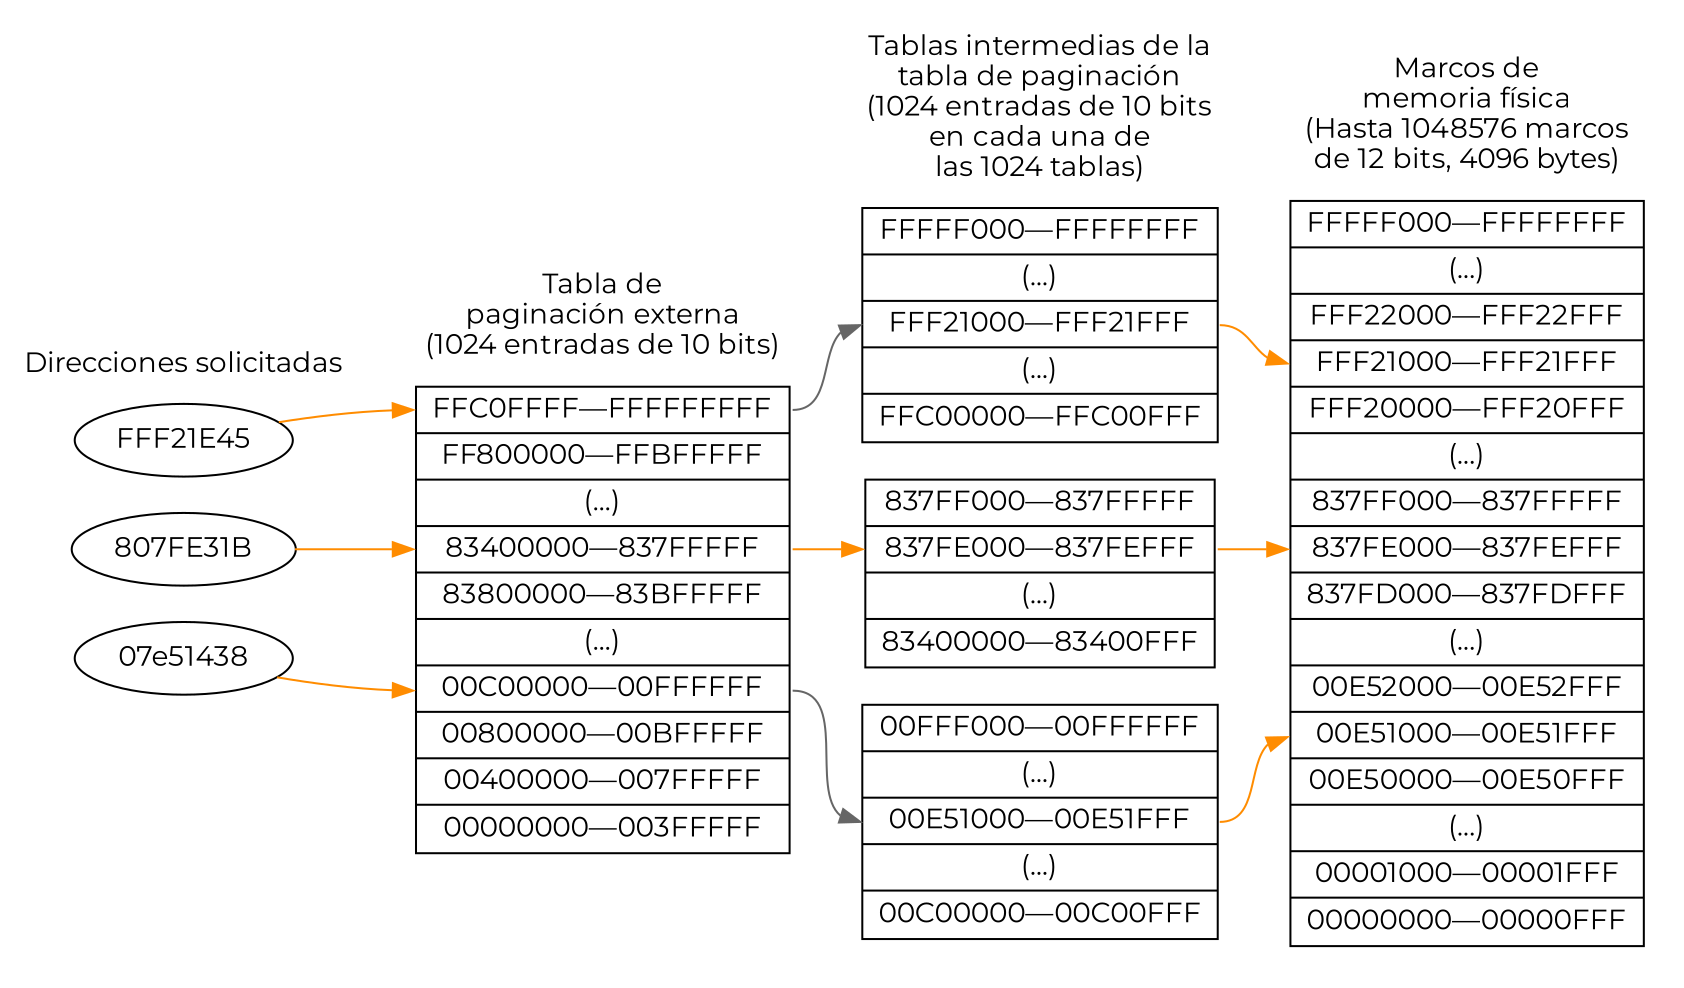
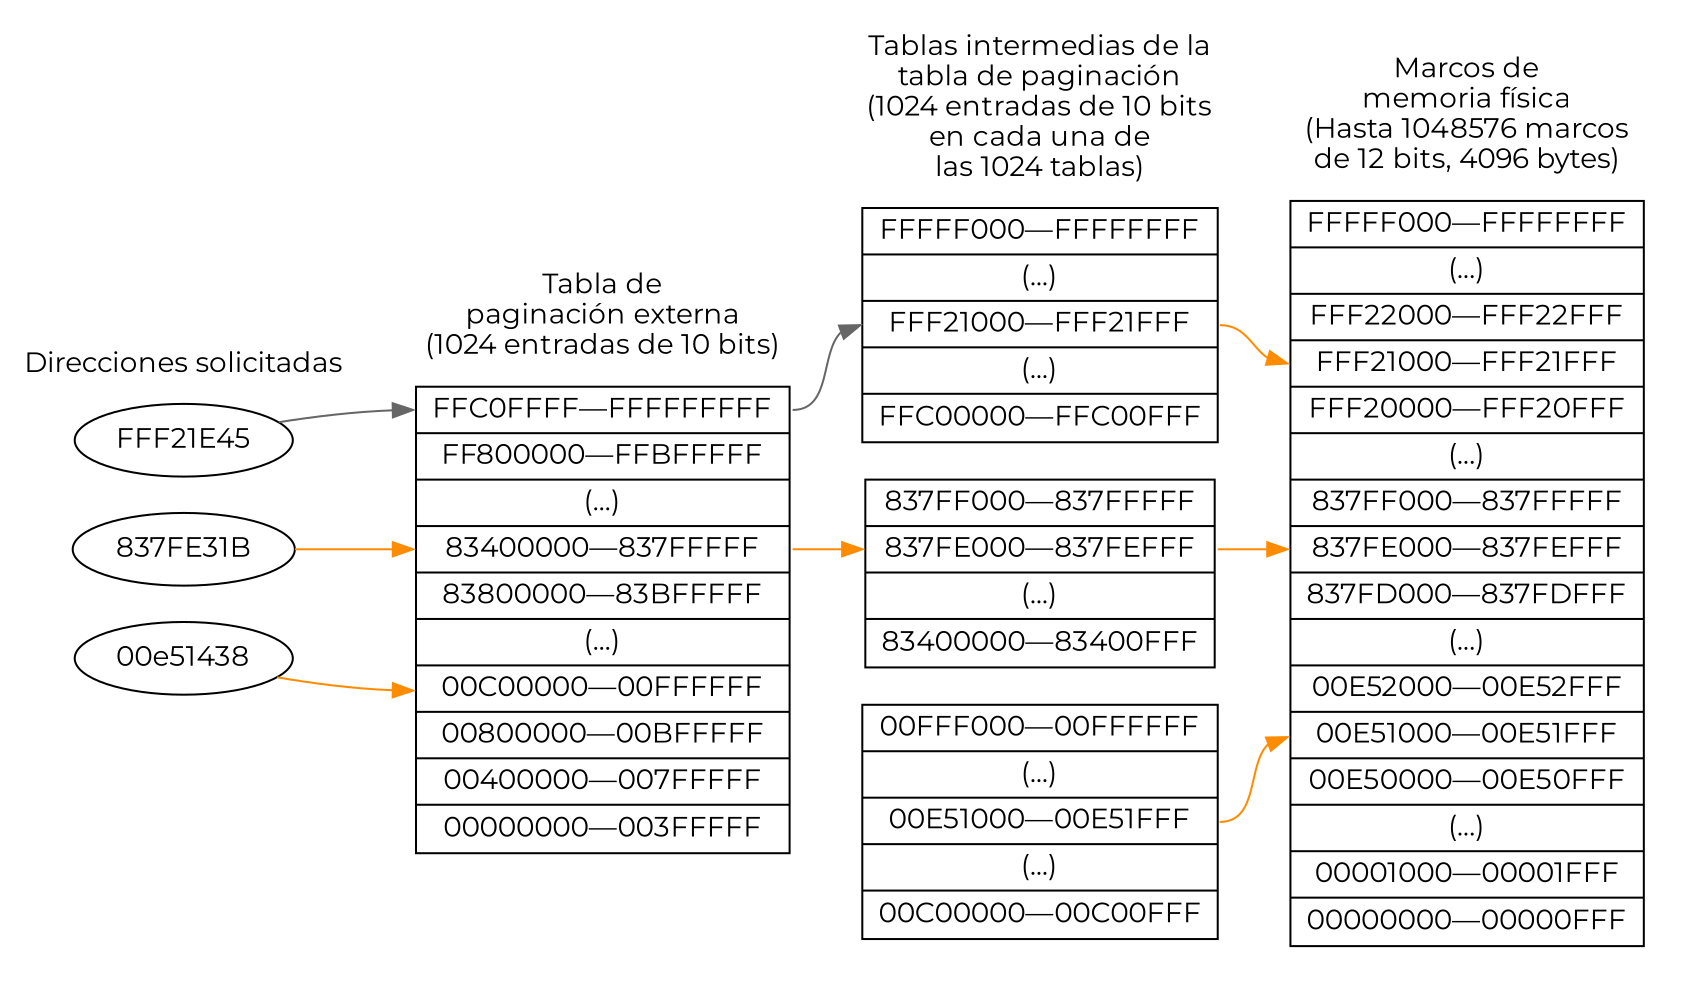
(335, 415) -> (335, 415)
(184, 549) -> (184, 549)
(184, 658) -> (184, 658)
(826, 746) -> none
